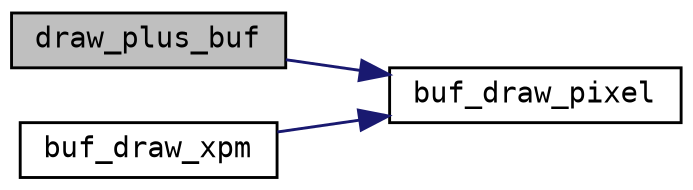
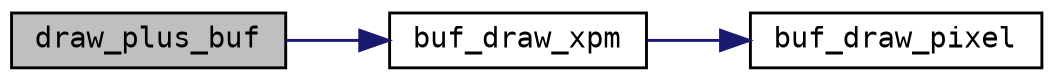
(323, 65) -> (323, 40)
